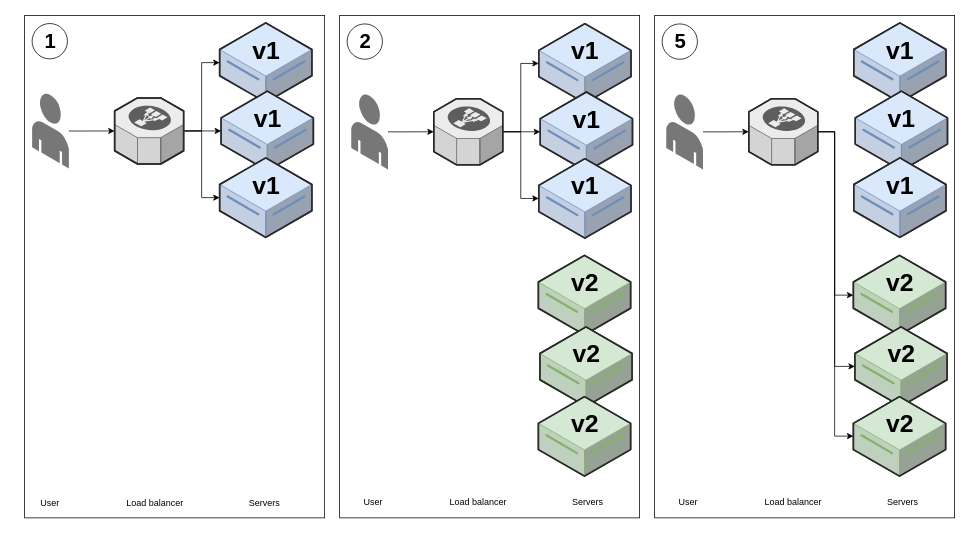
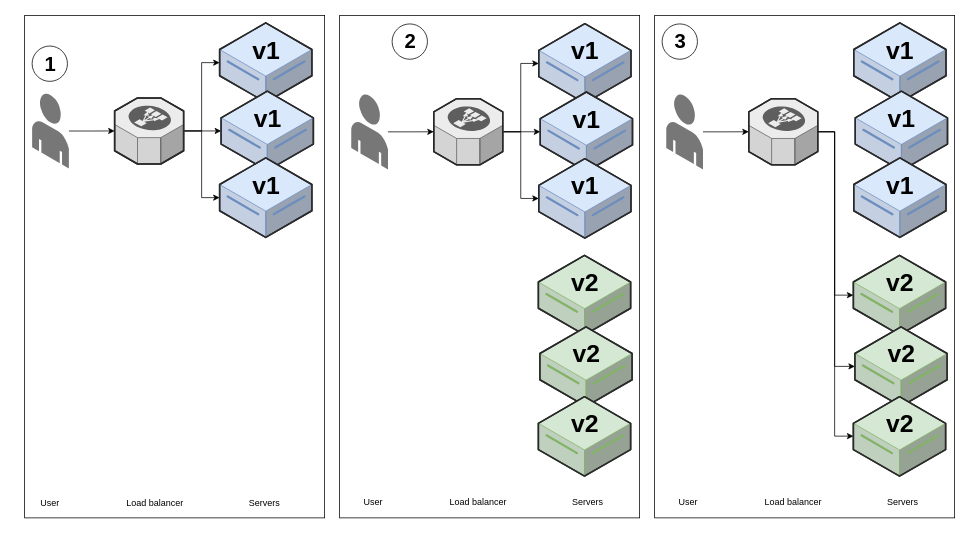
(50, 41) -> (50, 64)
(365, 42) -> (410, 42)
(680, 42) -> (680, 42)
